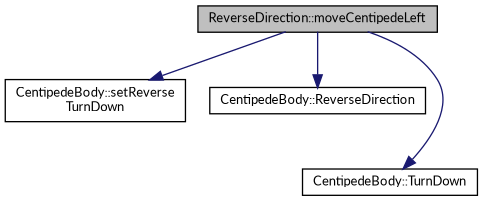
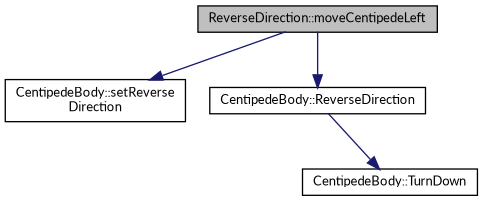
(438, 81) -> (349, 136)
(95, 101) -> (95, 101)
